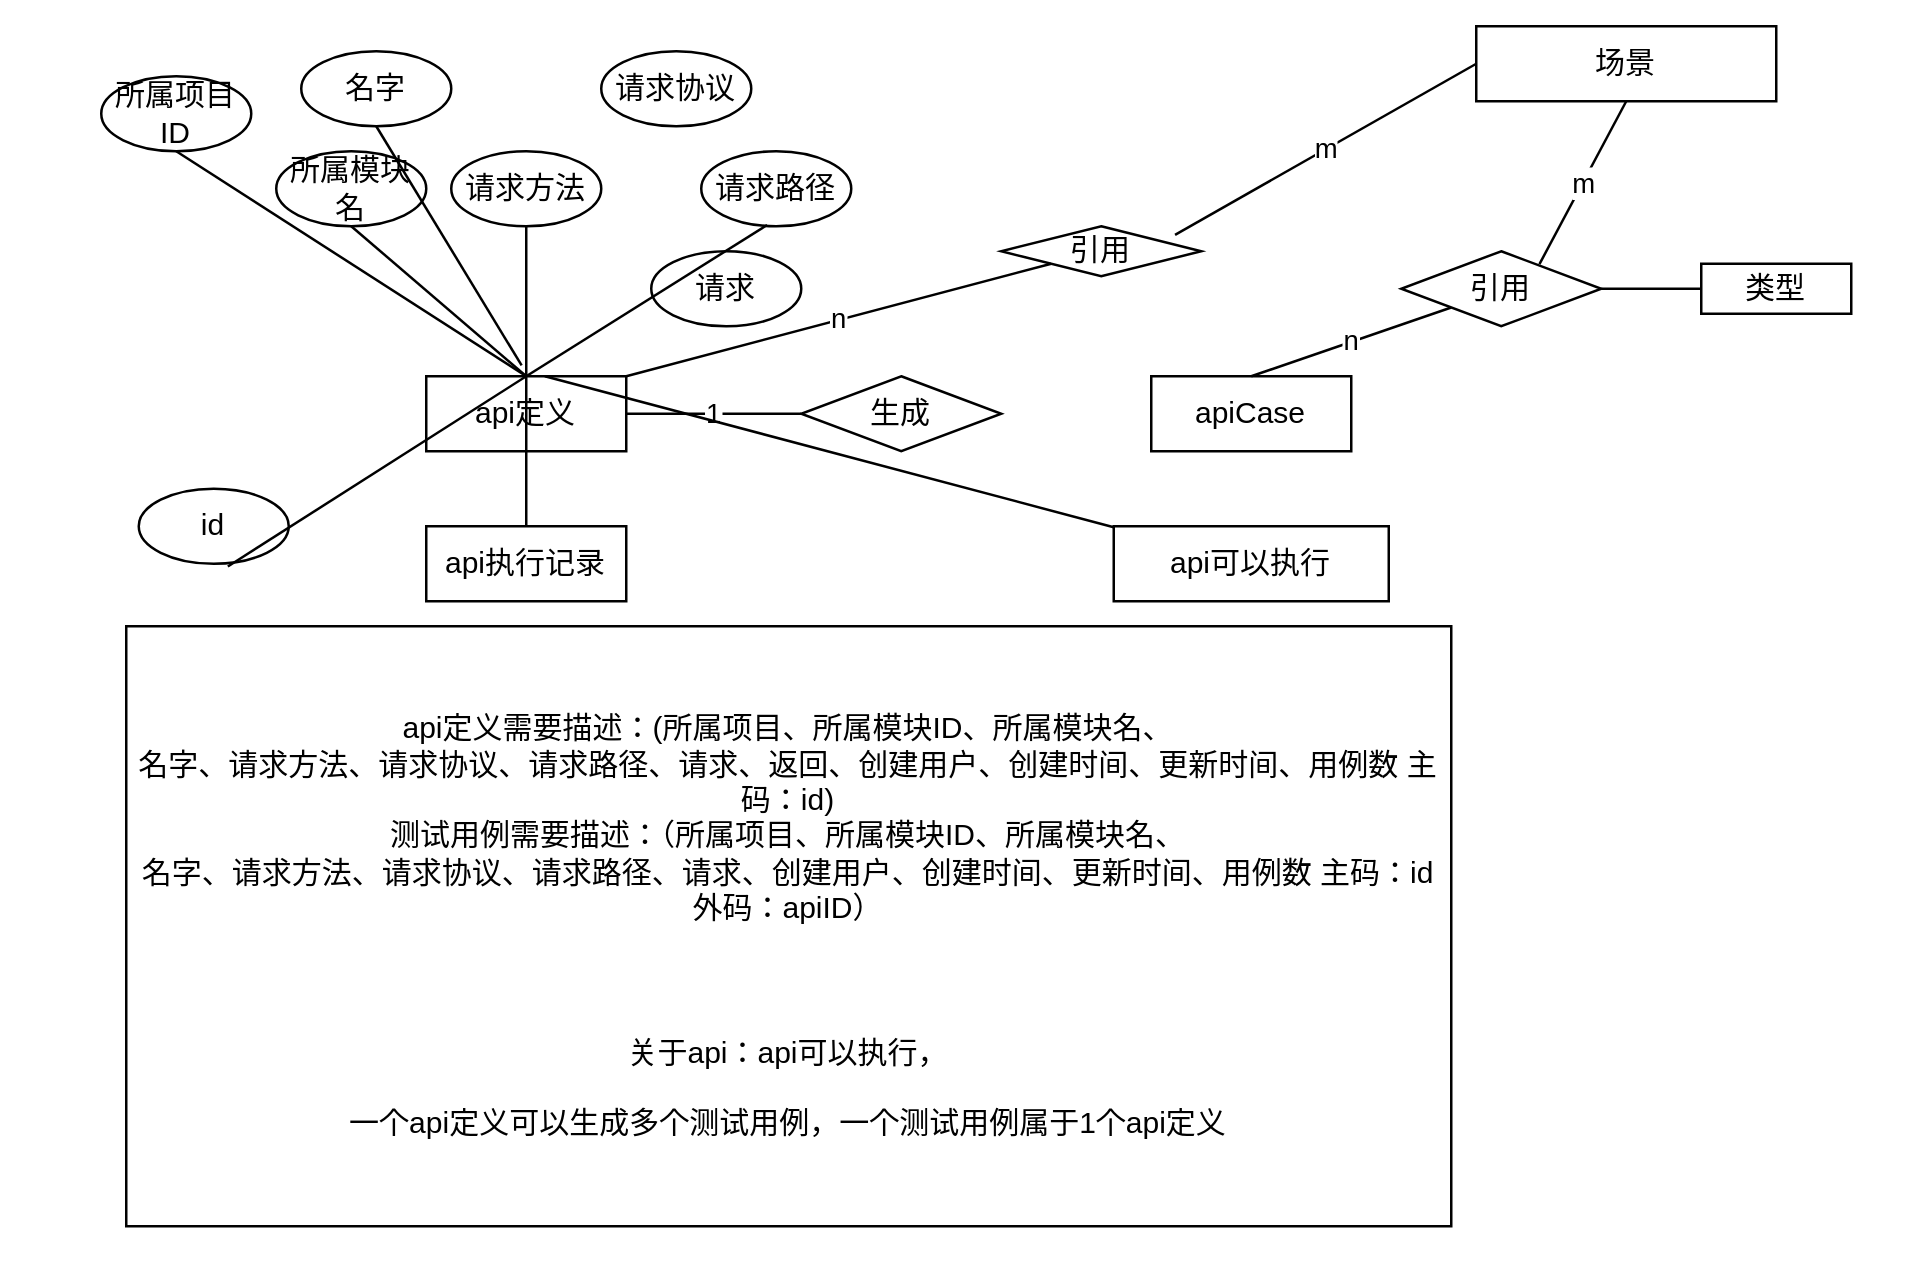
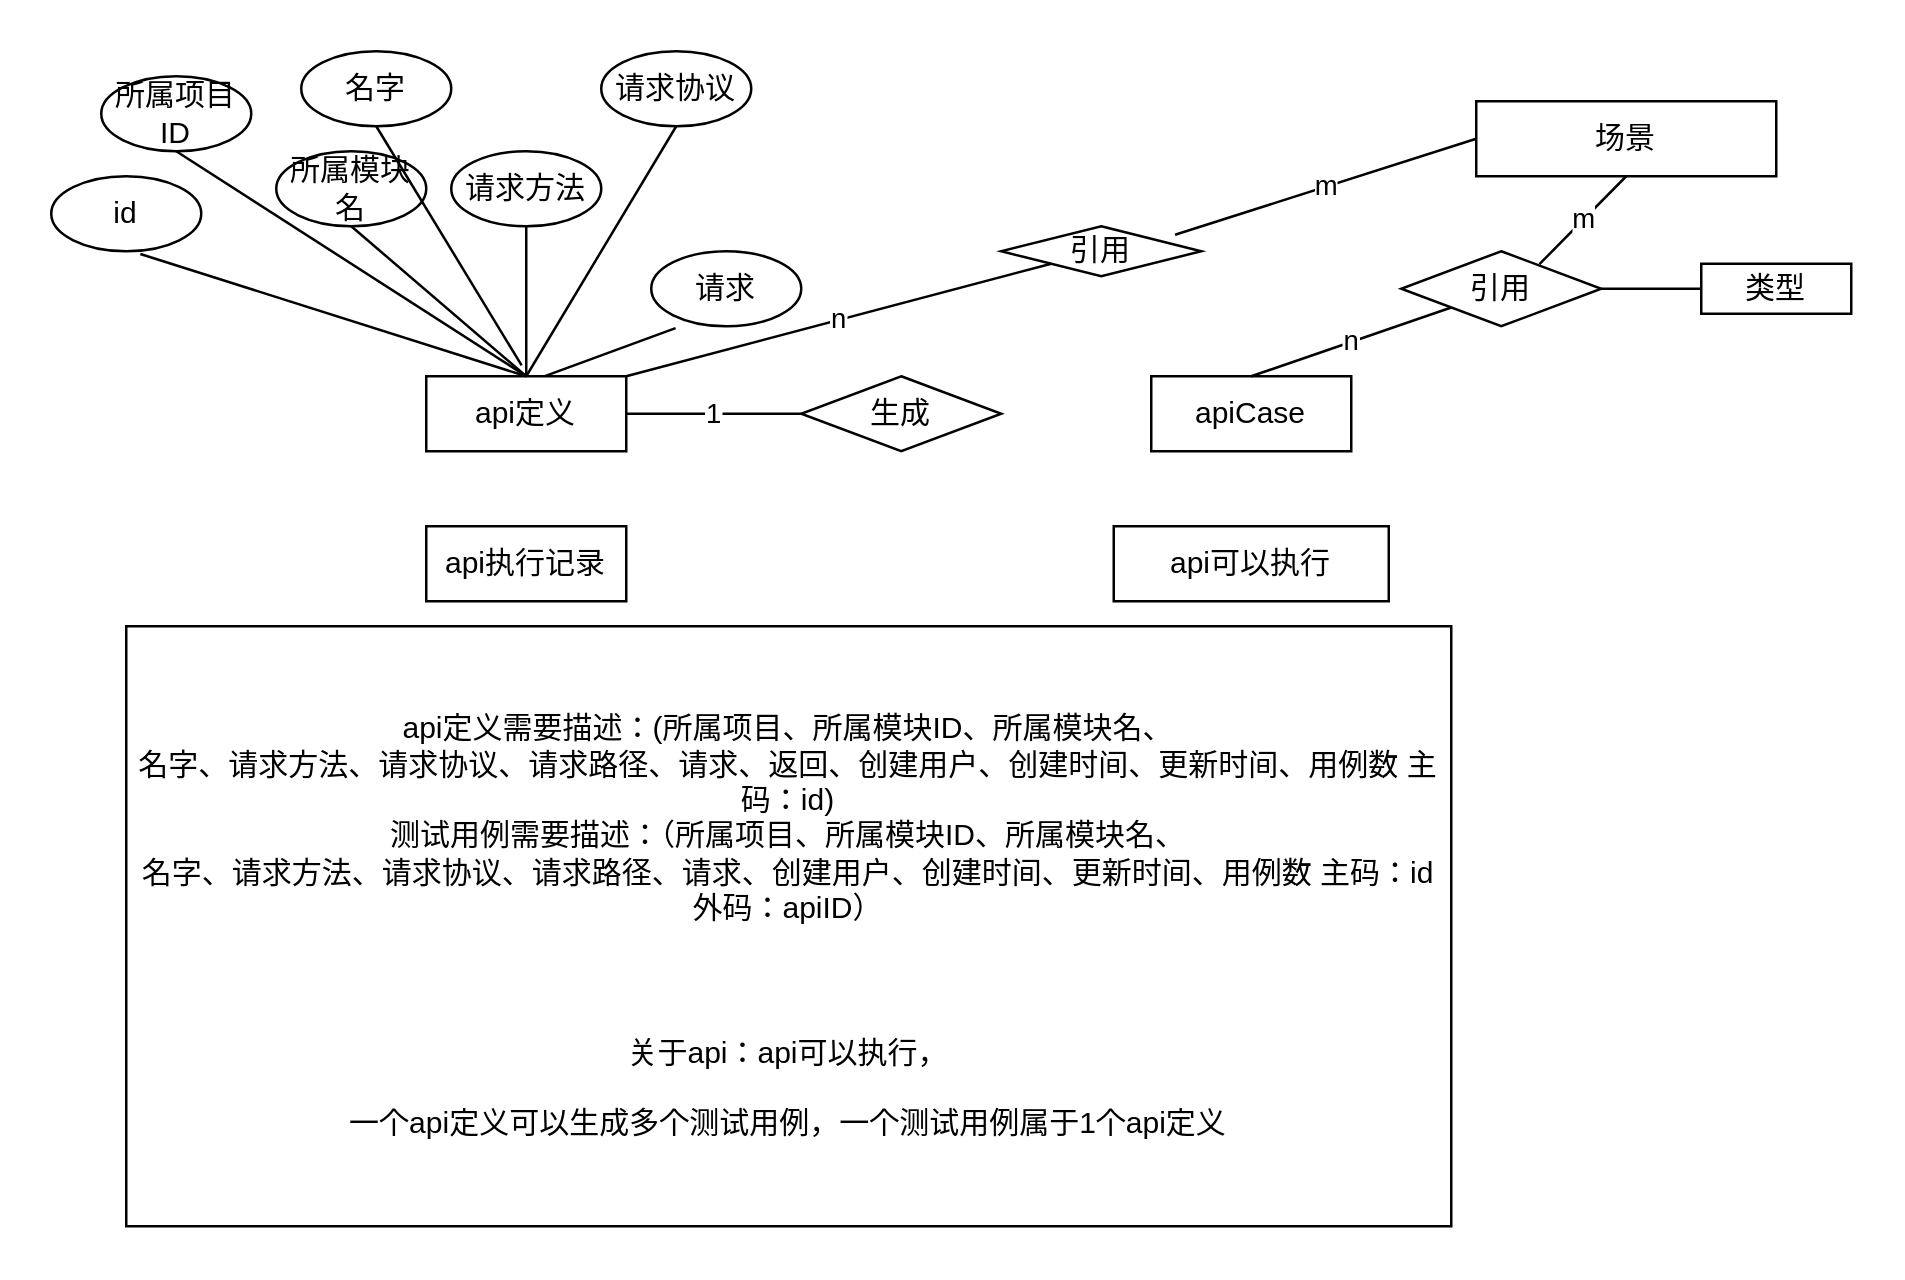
(1626, 64) -> (1626, 139)
(776, 189) -> none
(650, 299) -> none
(526, 453) -> (604, 247)
(907, 472) -> (610, 352)
(214, 526) -> (126, 214)
